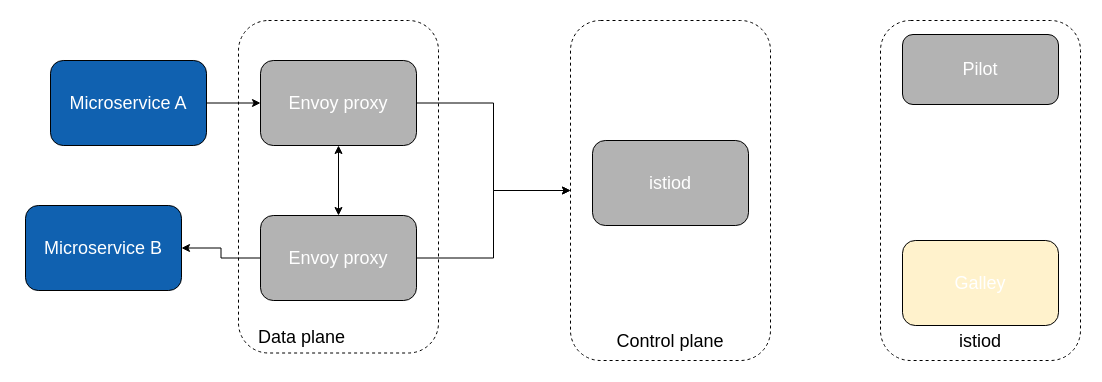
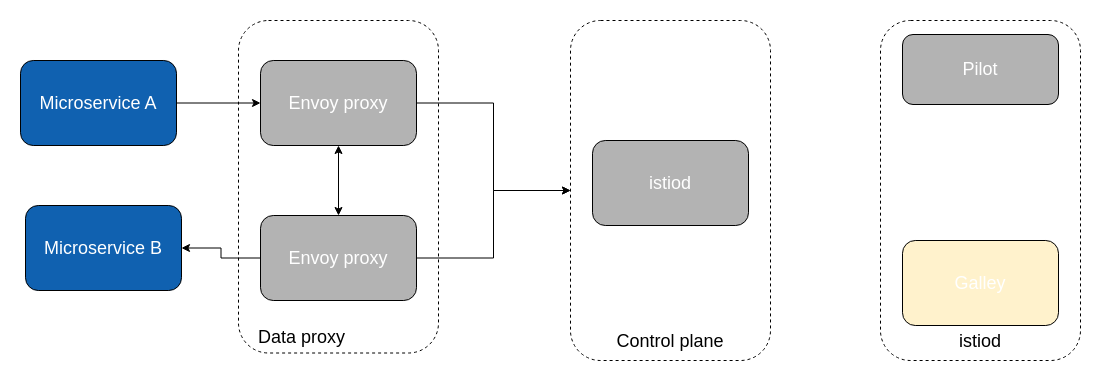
(129, 103) -> (99, 103)
(339, 187) -> (339, 187)
